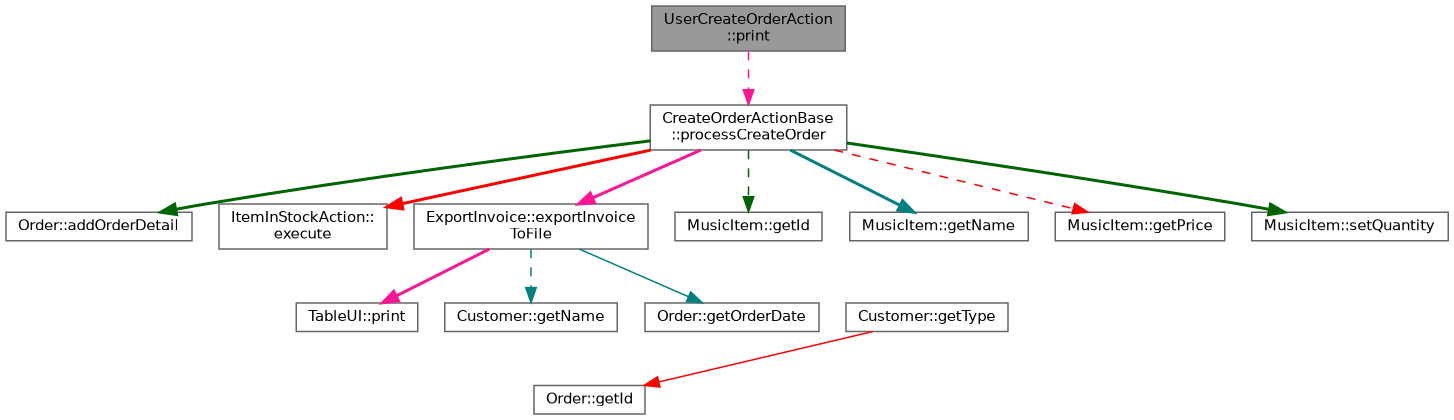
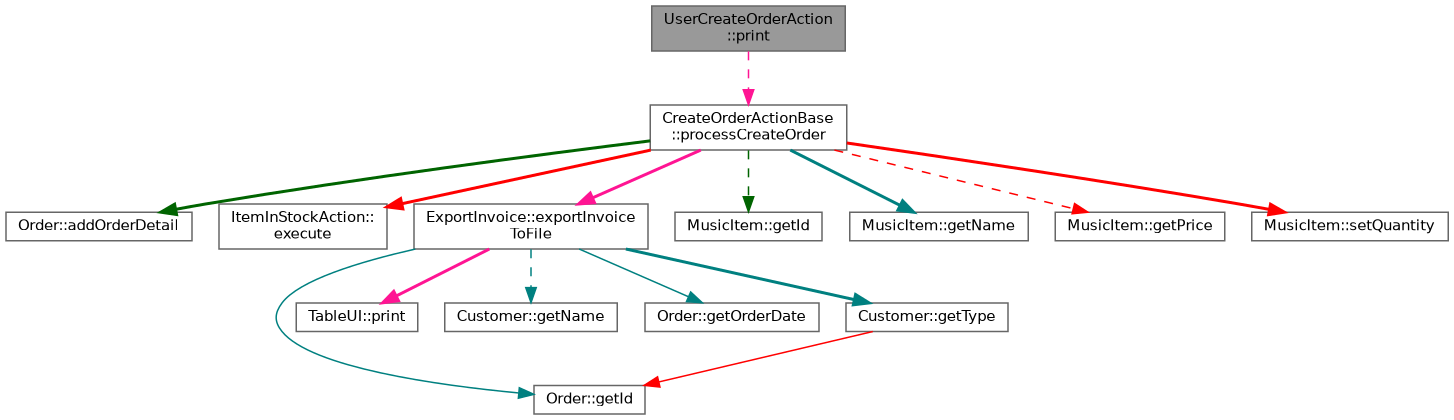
(1058, 175) -> (1058, 175)
none -> (740, 274)
none -> (311, 351)
